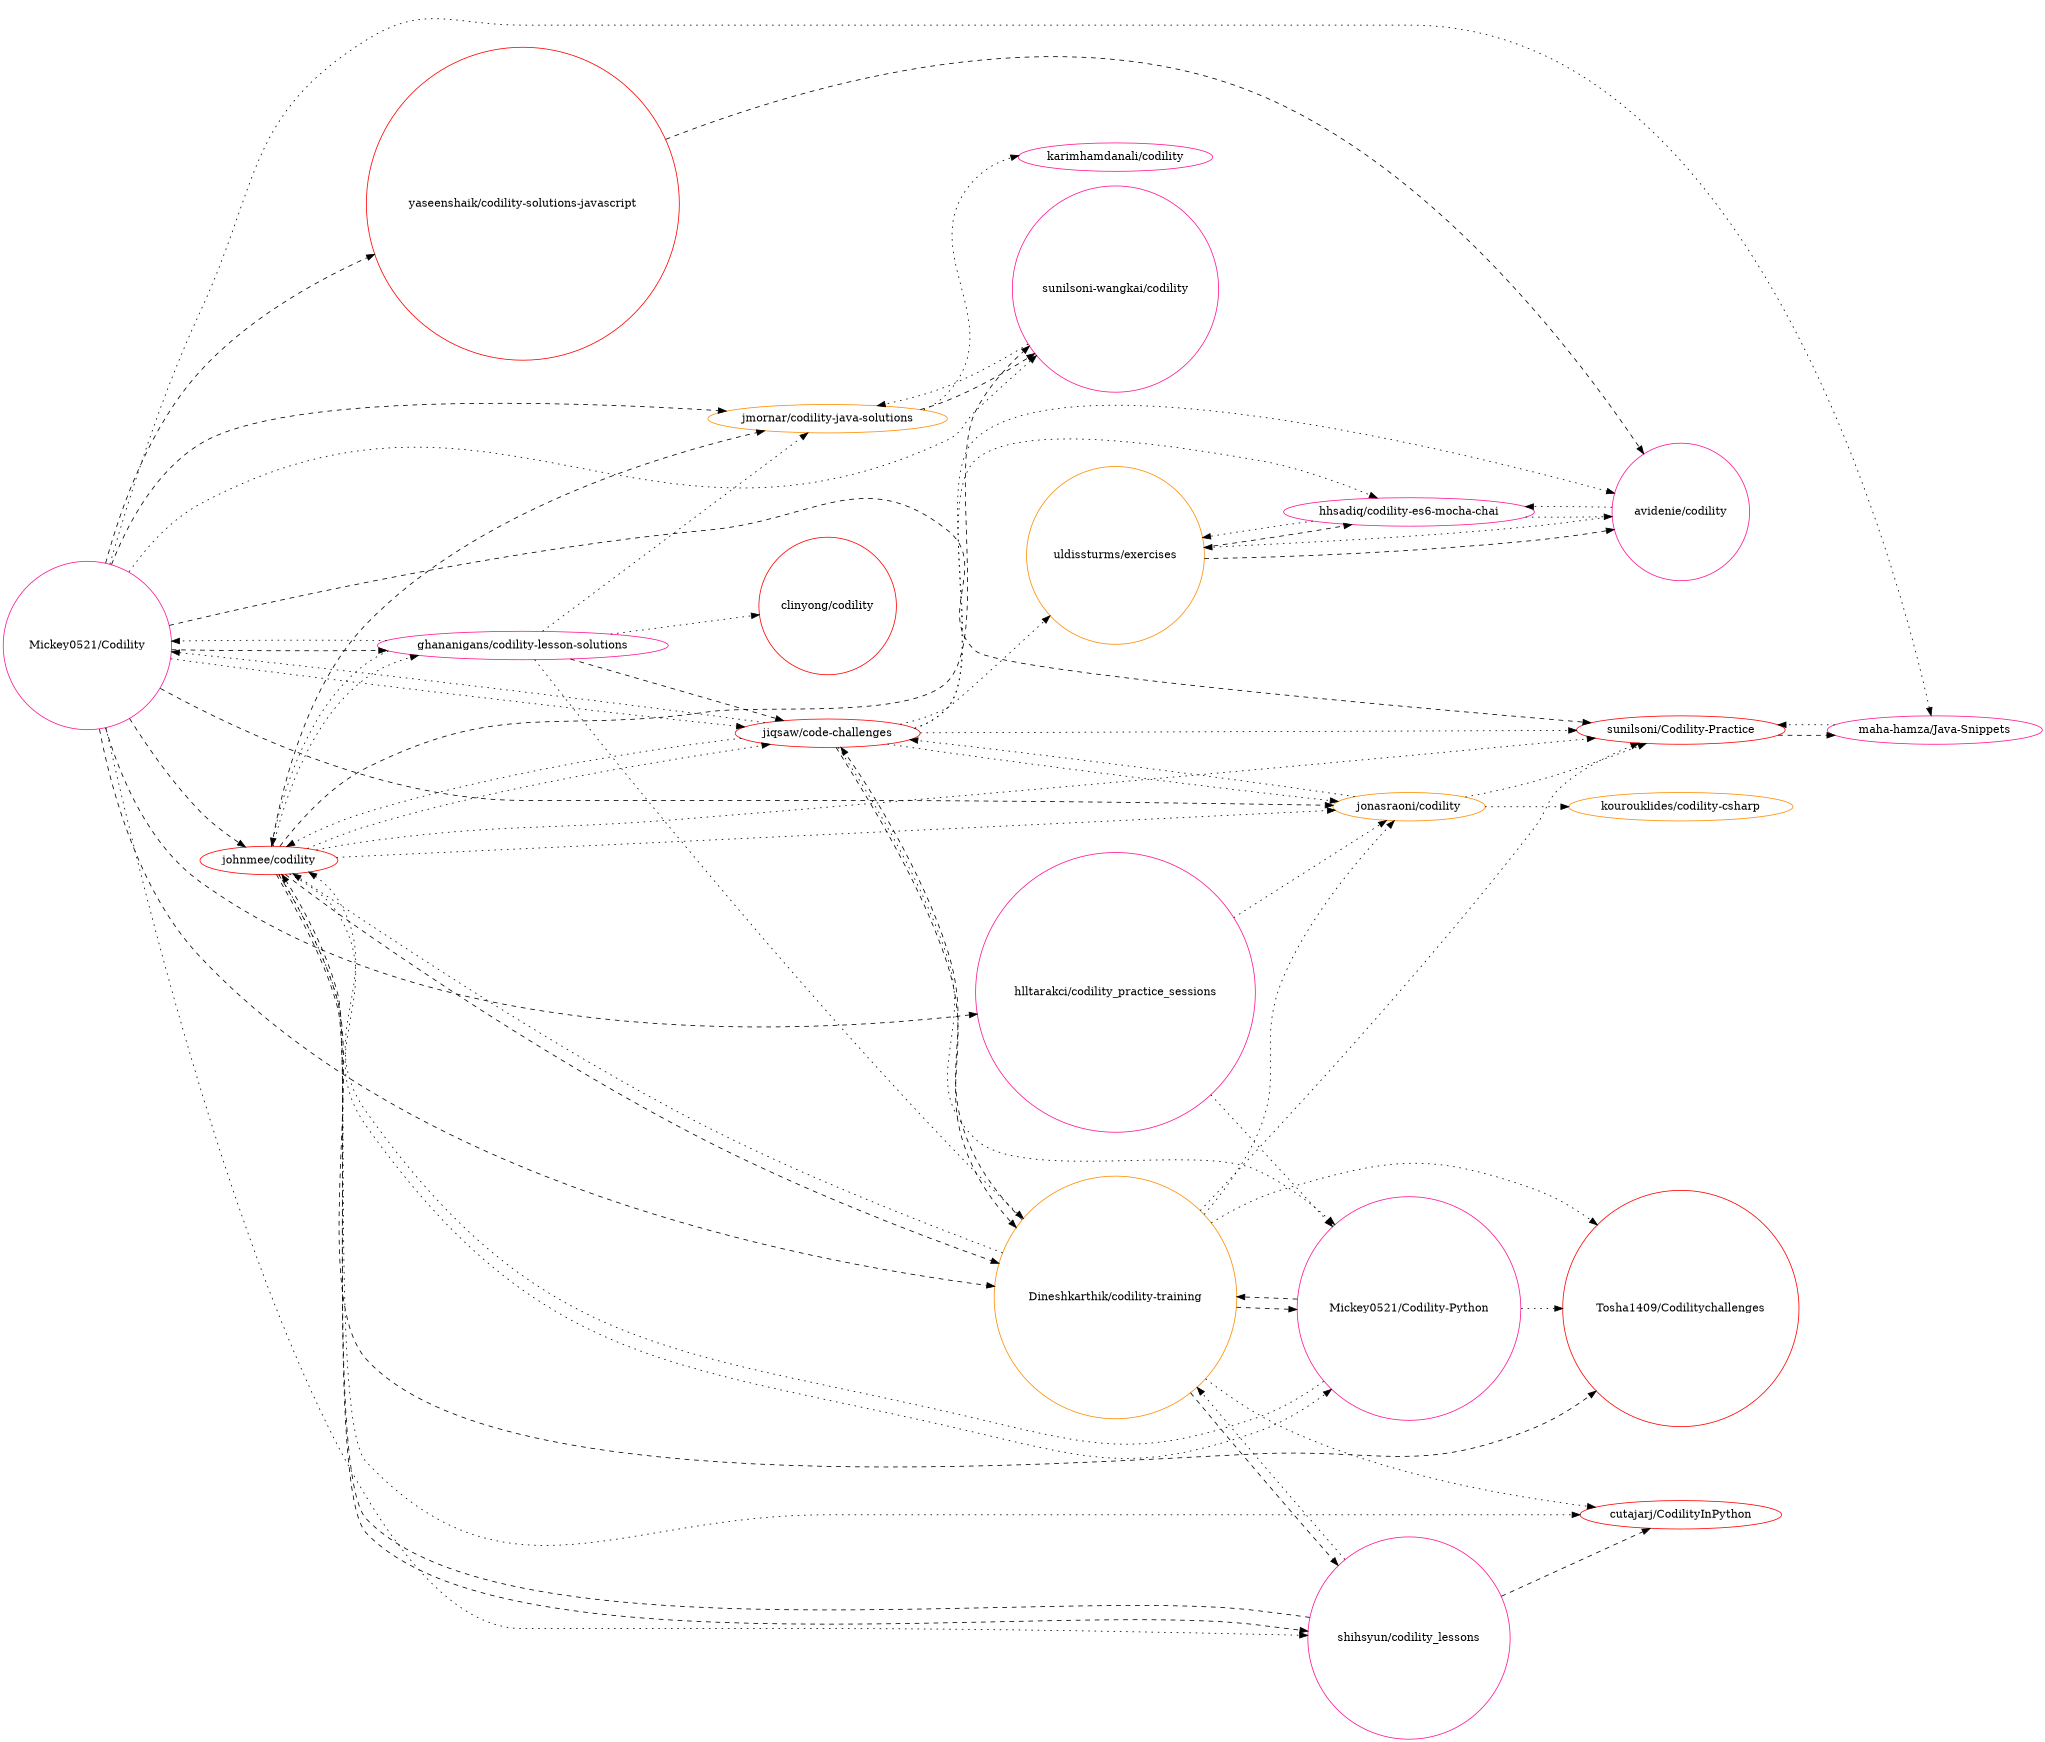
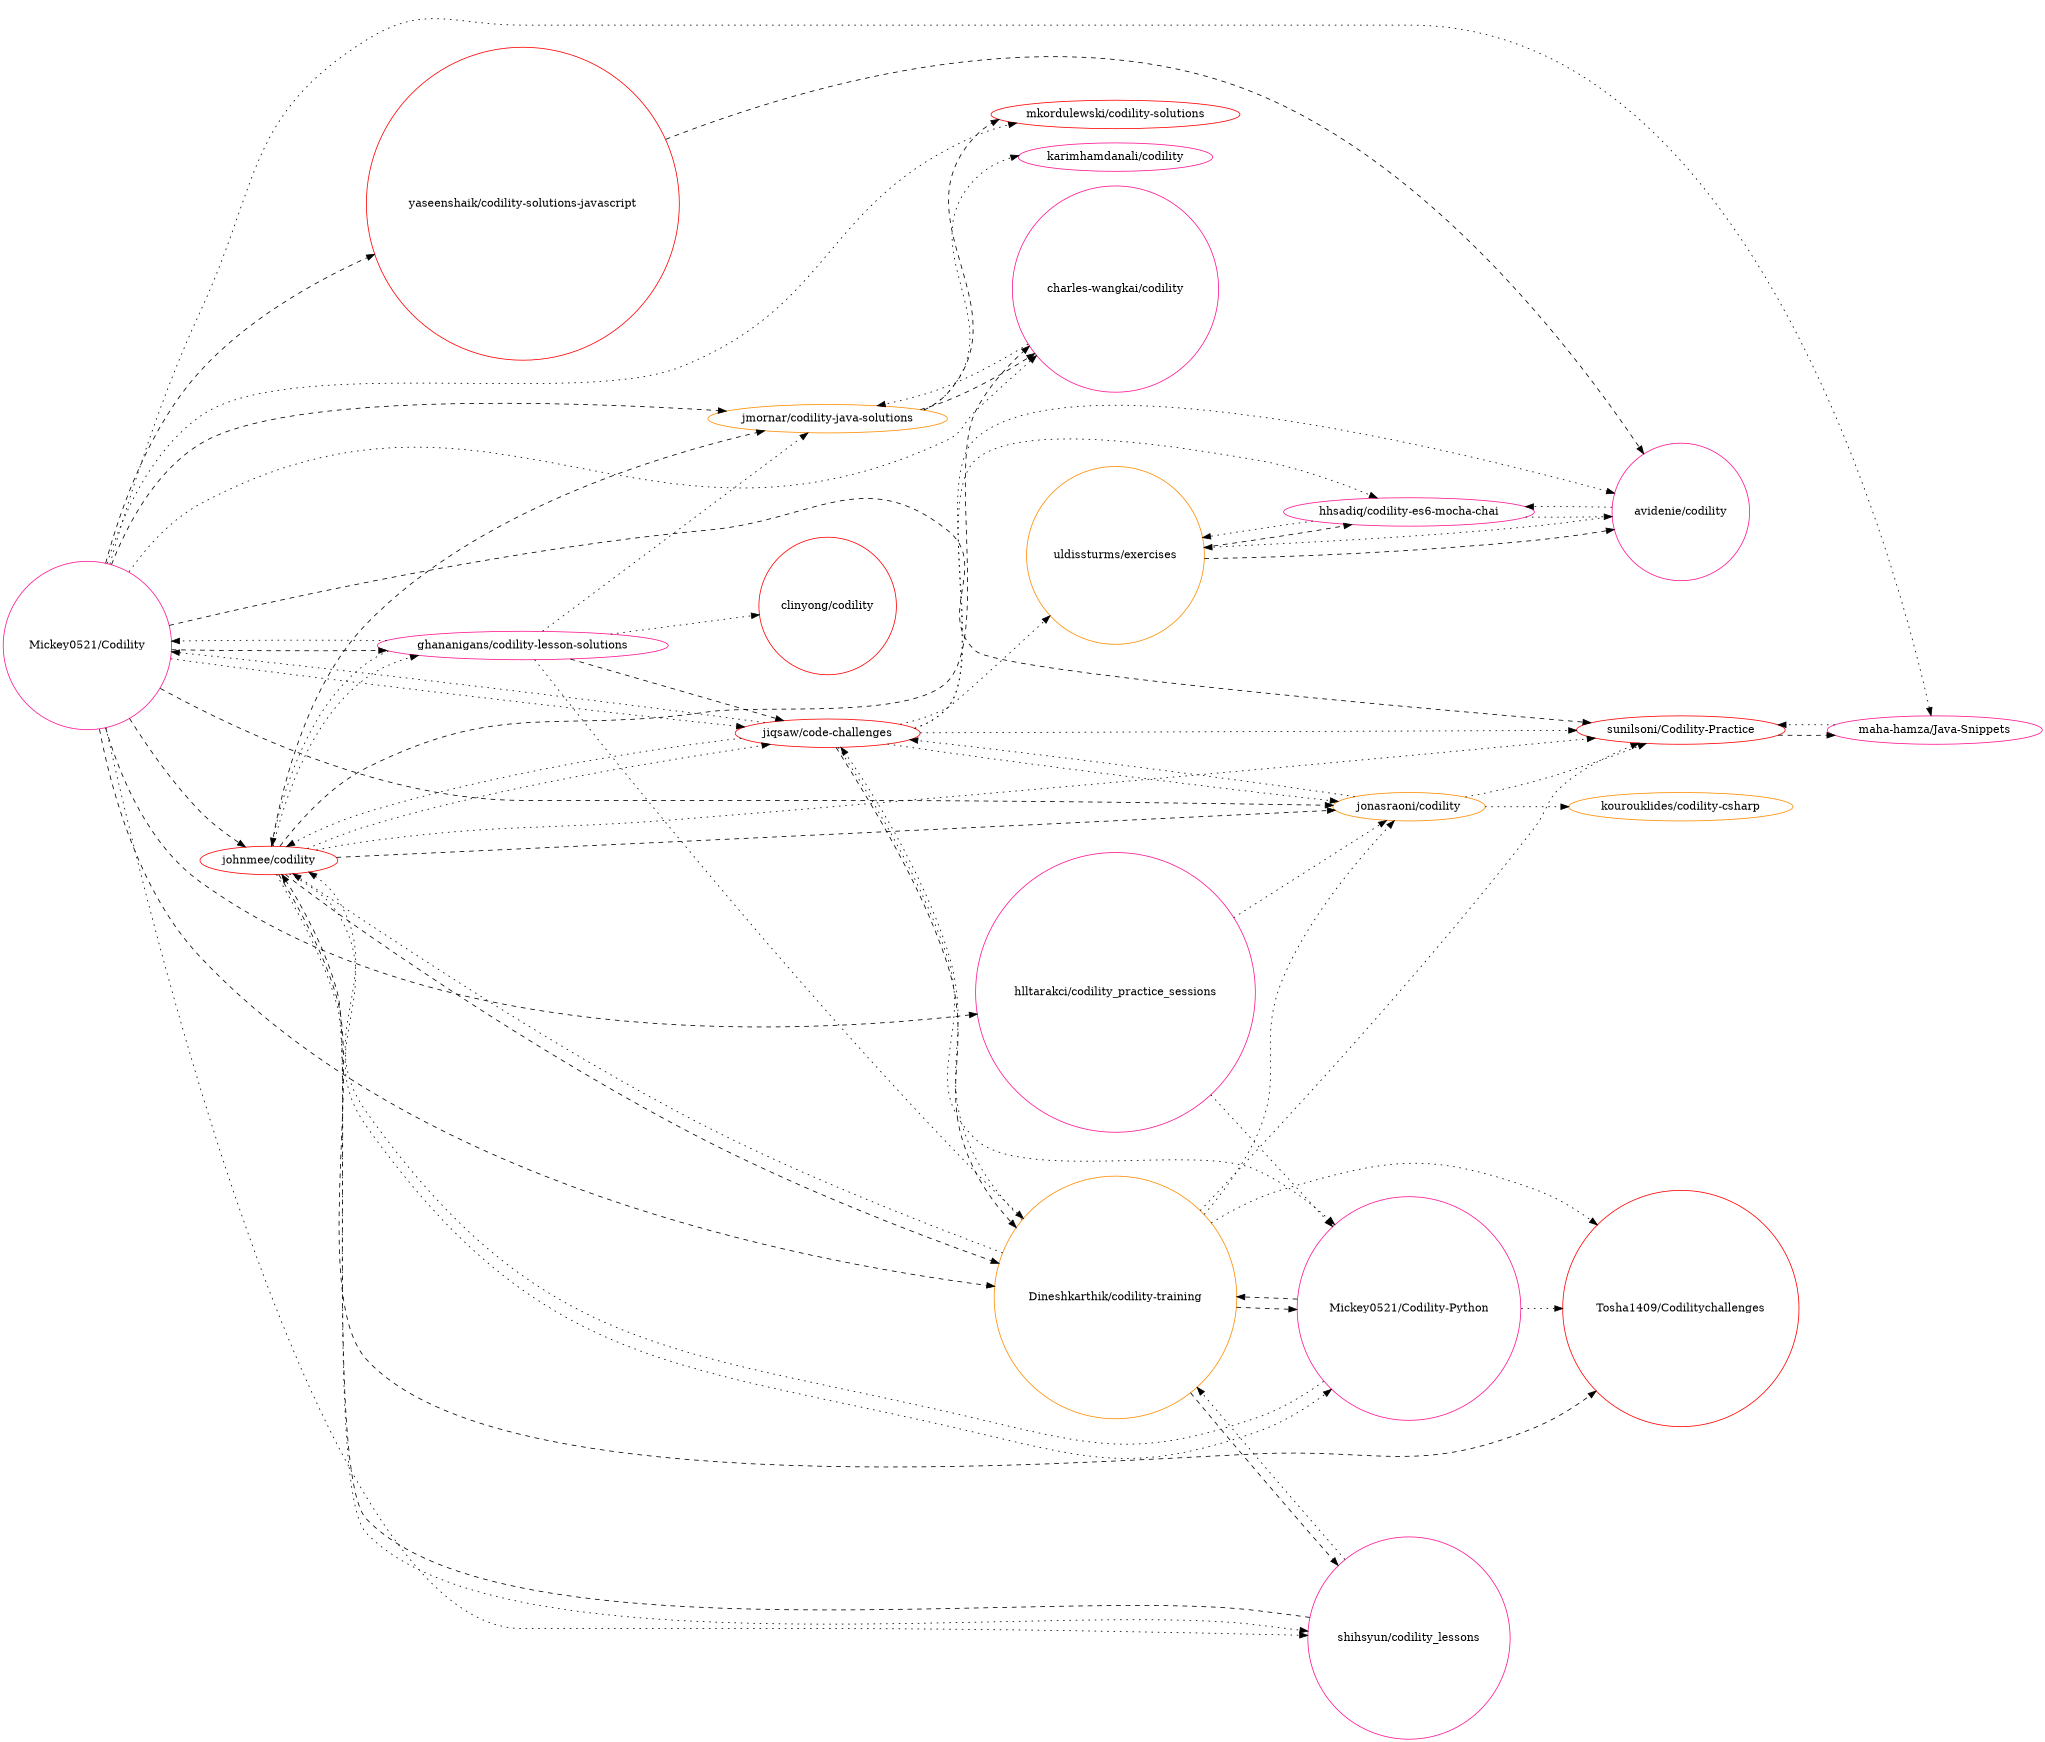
none -> (1115, 114)
(1115, 289) -> (1115, 289)
(832, 834) -> (832, 834)
(955, 983) -> (955, 983)
(1681, 1515) -> none
(490, 1592) -> (490, 1592)
